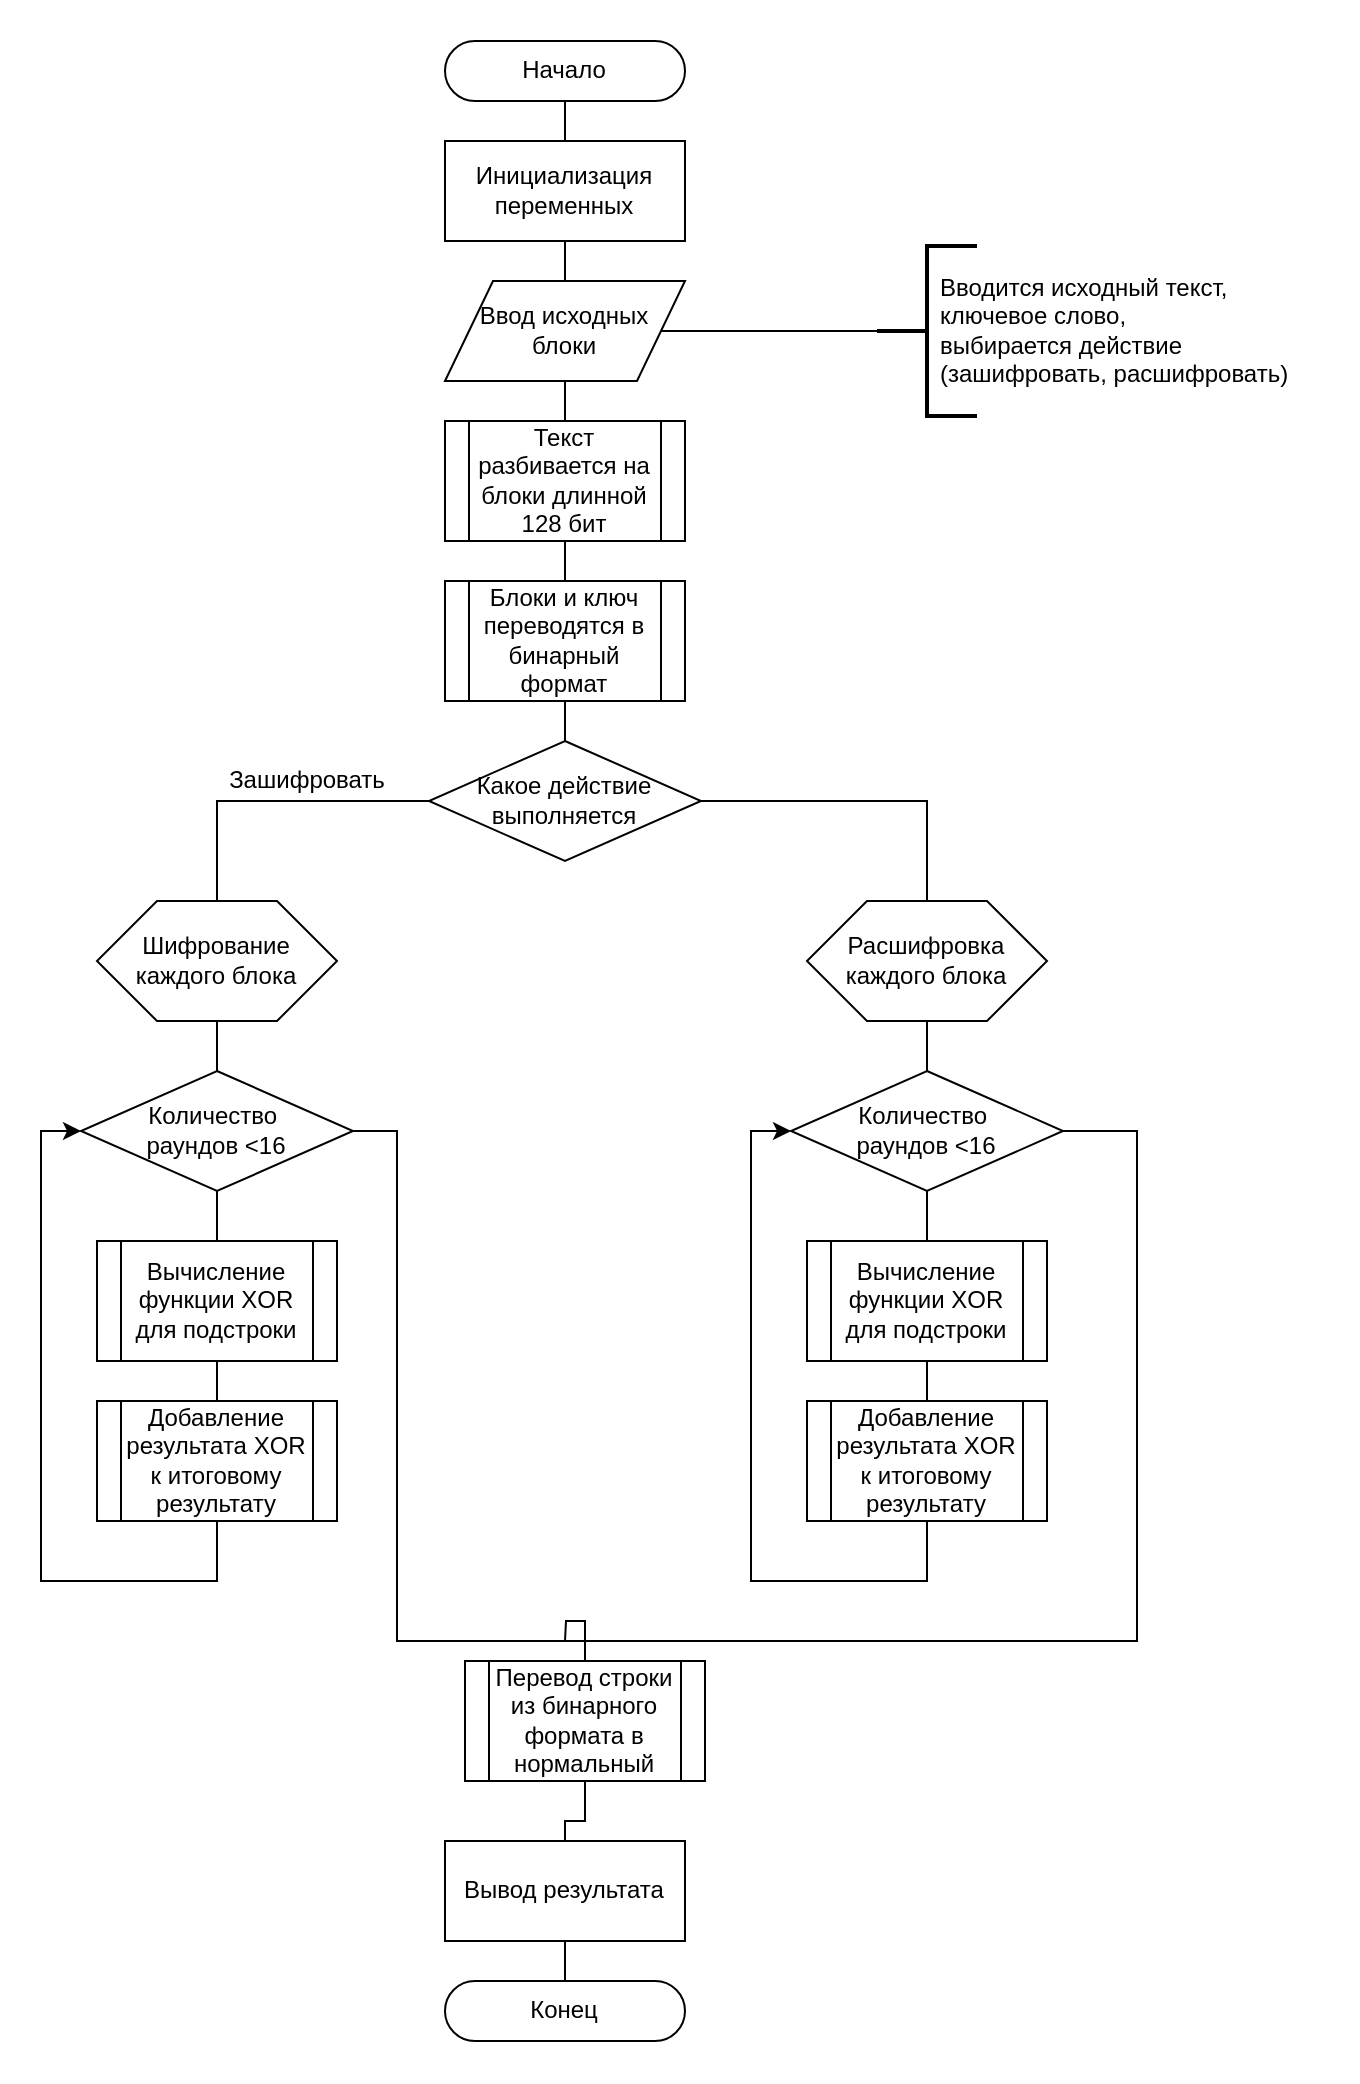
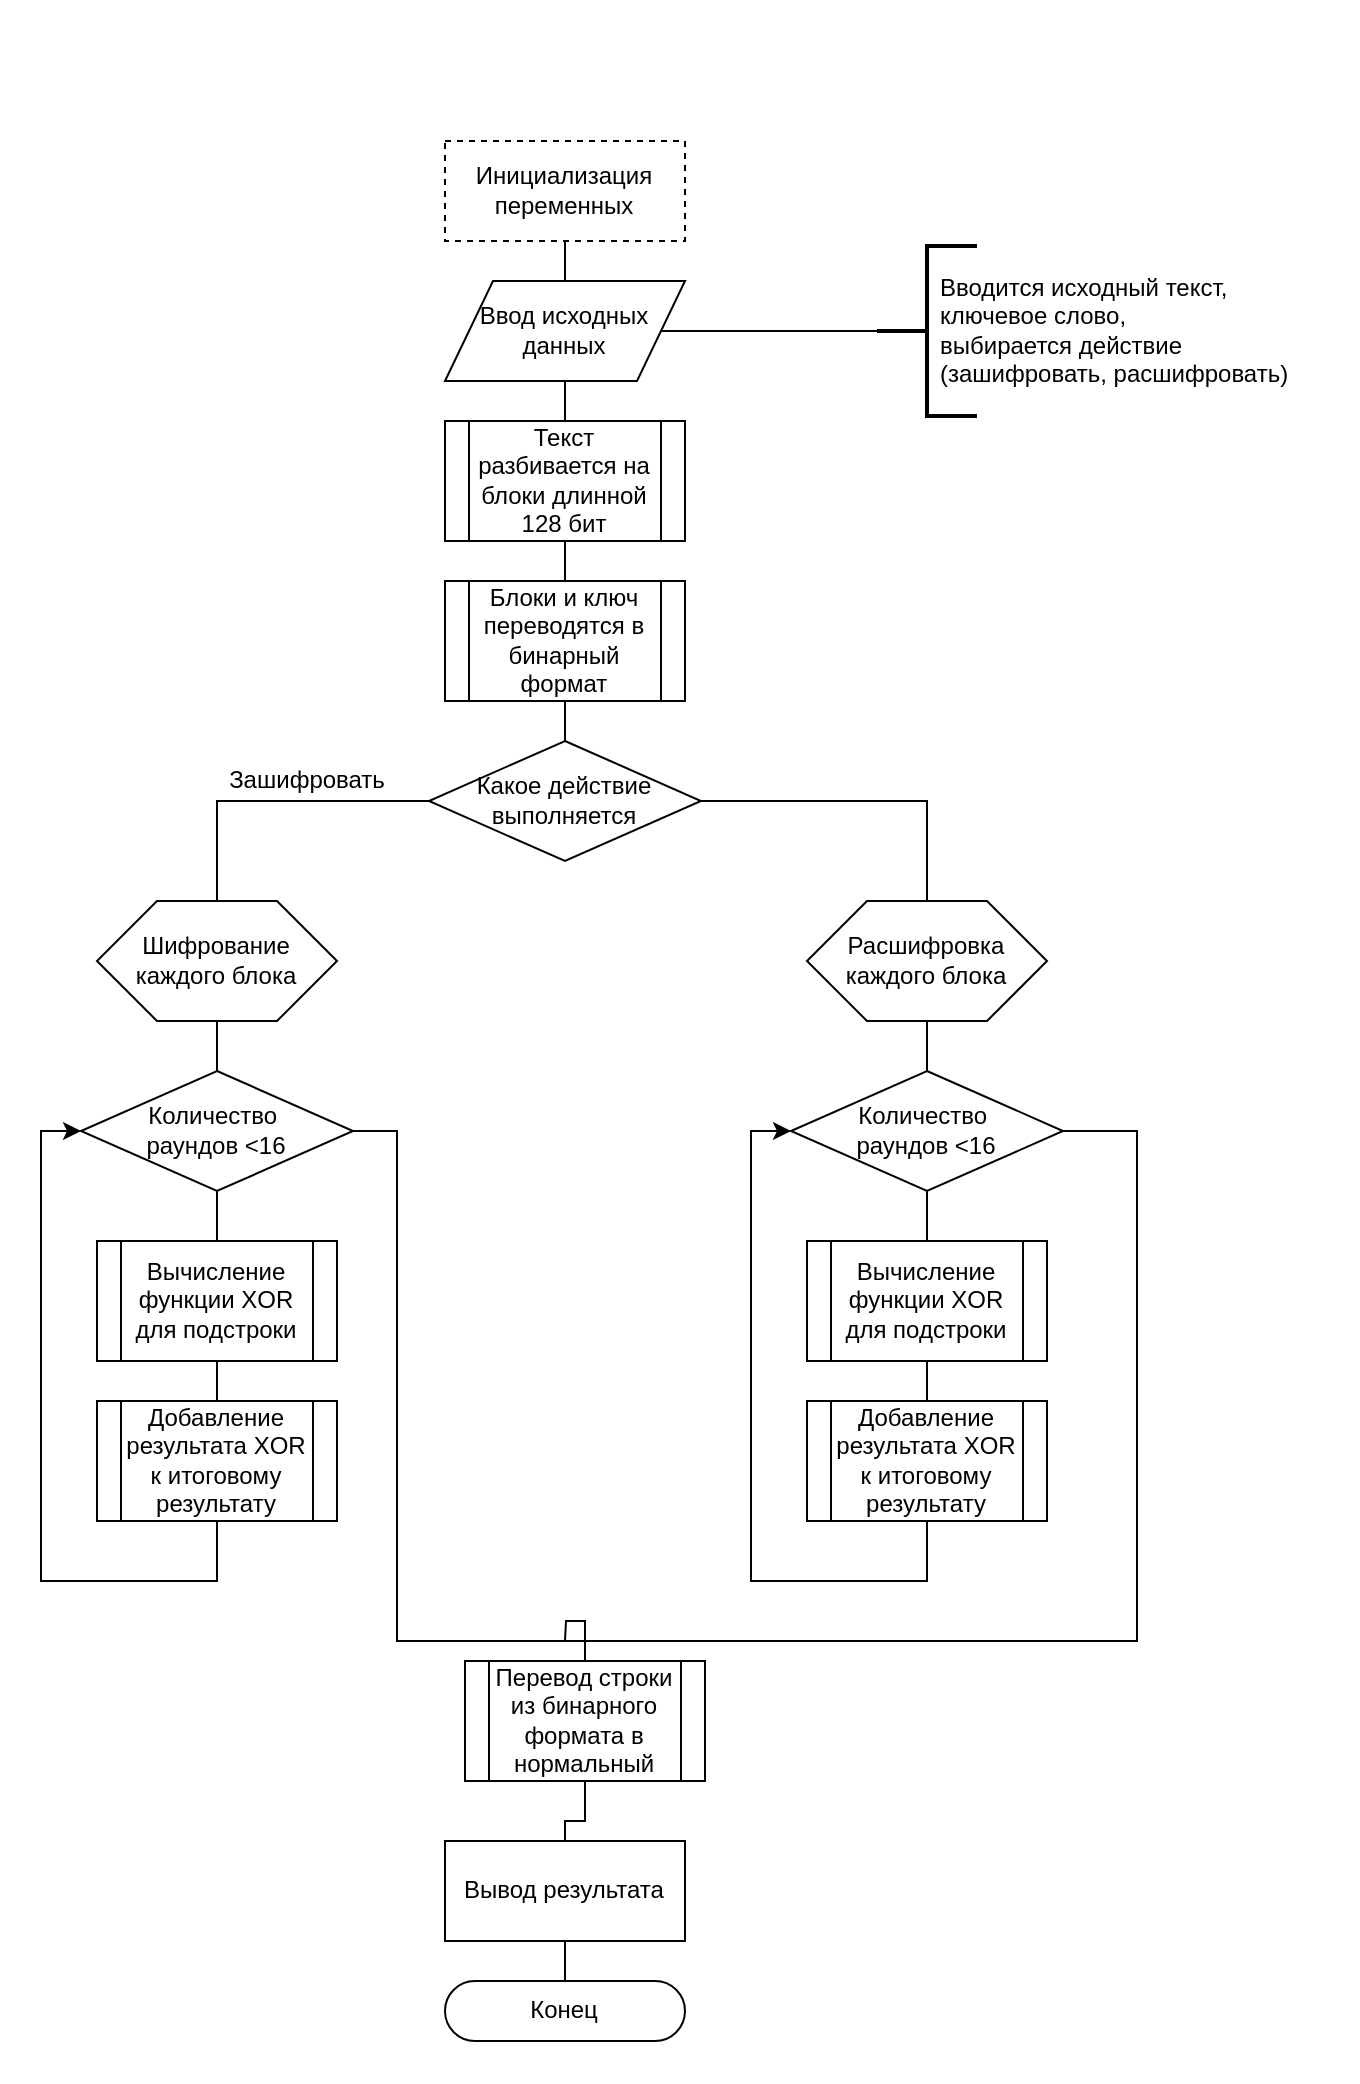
(565, 71) -> none
(565, 121) -> none
(565, 191) -> (565, 191)
(565, 331) -> (565, 331)
